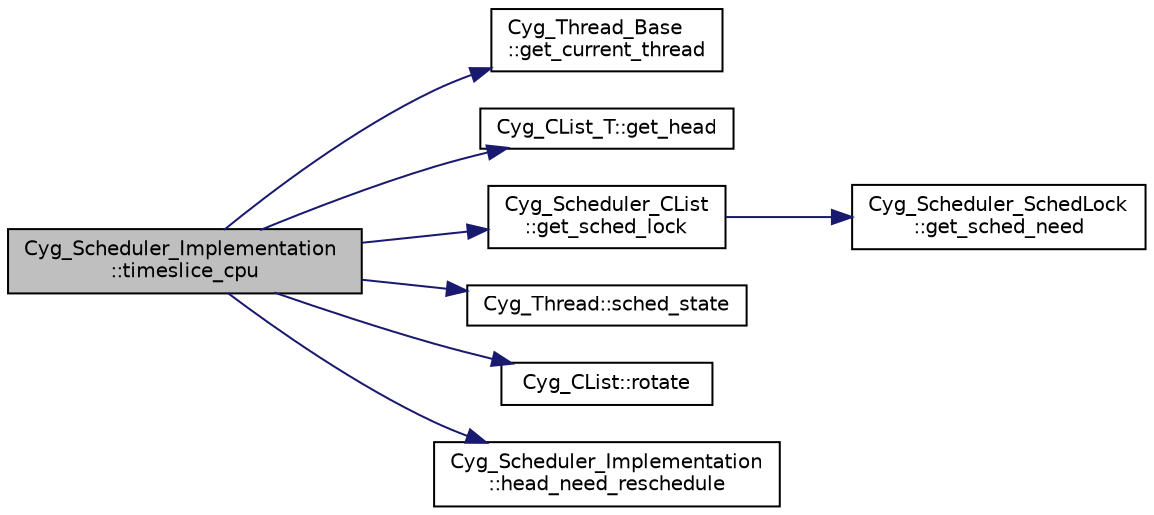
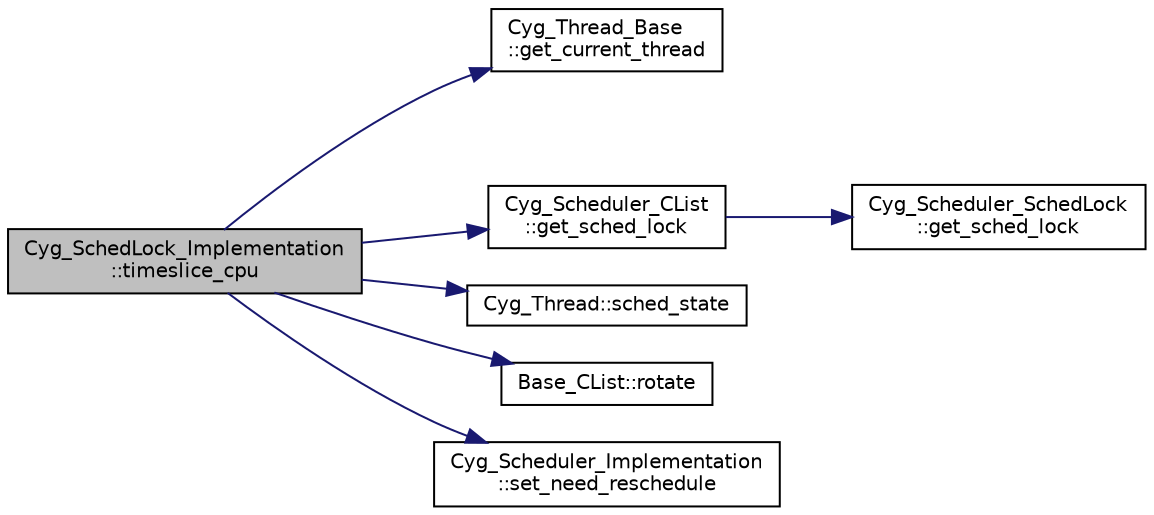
(607, 129) -> none
(999, 217) -> (999, 217)
(185, 261) -> (185, 261)
(607, 384) -> (607, 384)
(607, 474) -> (607, 474)
